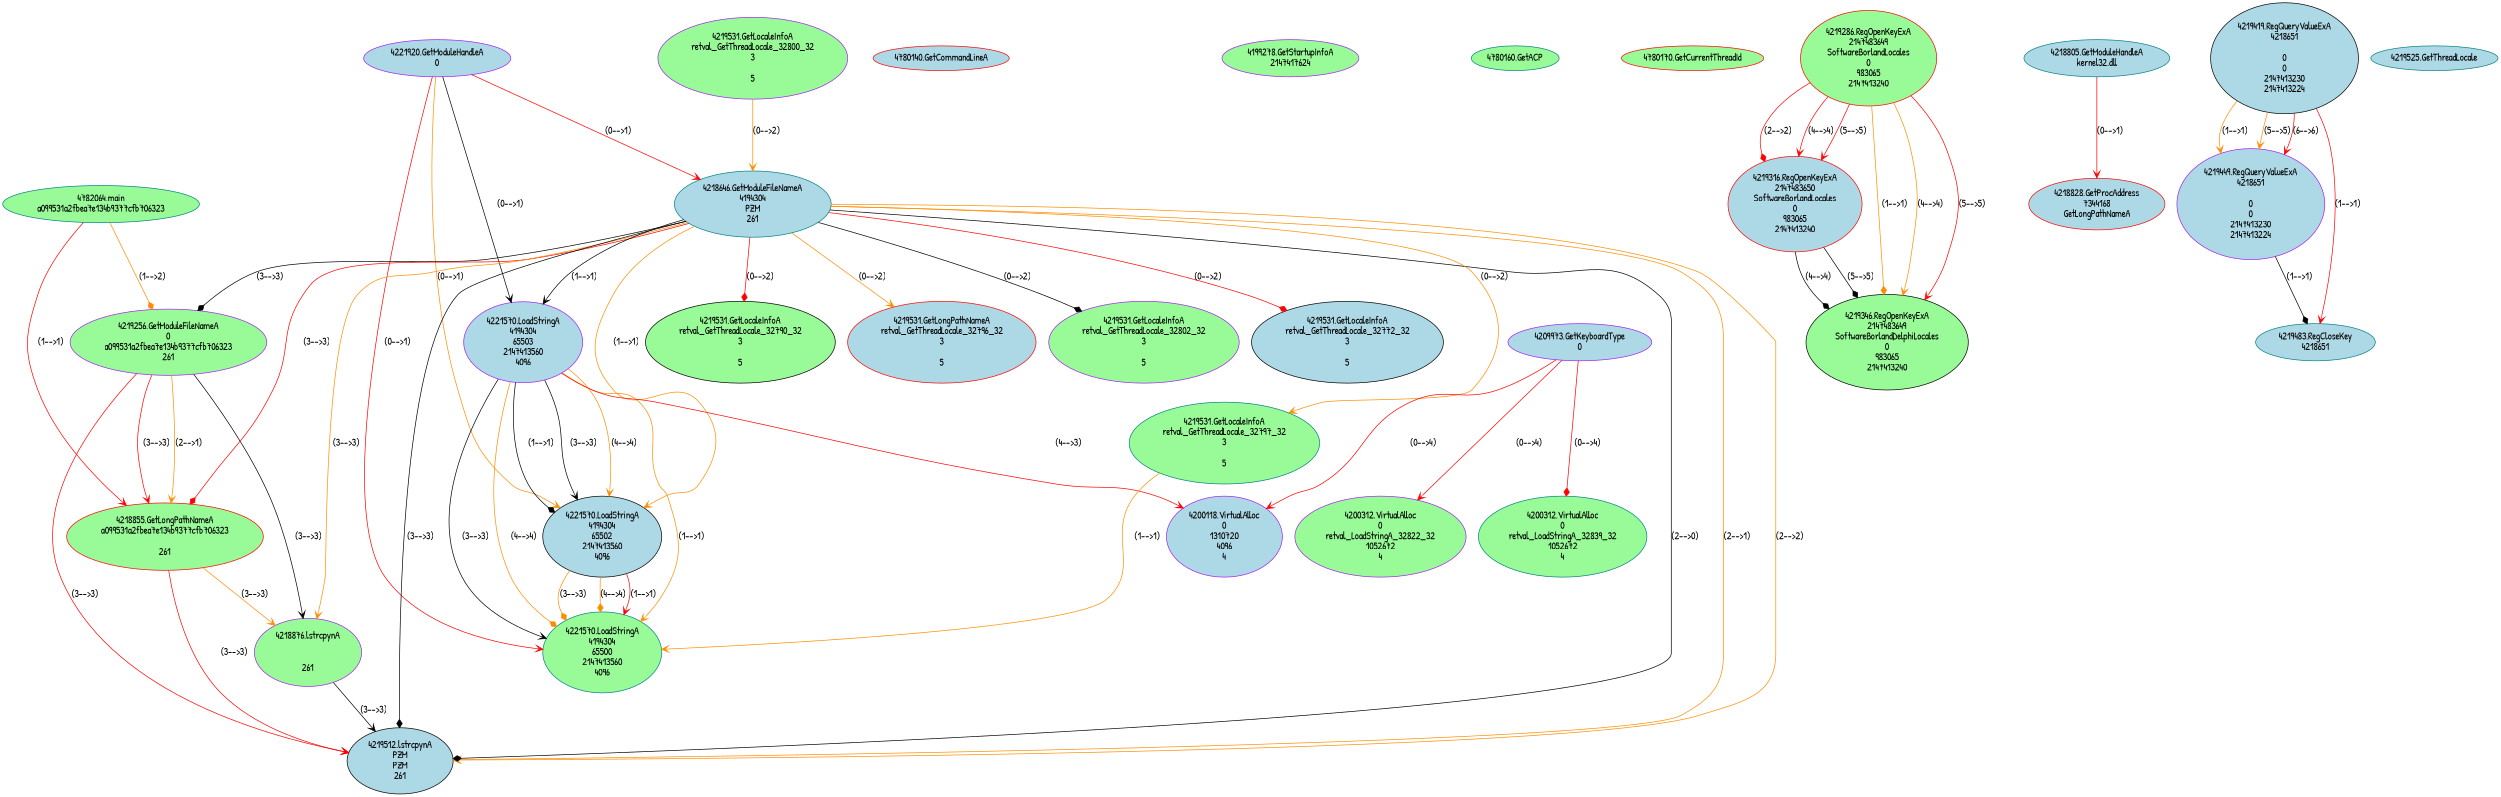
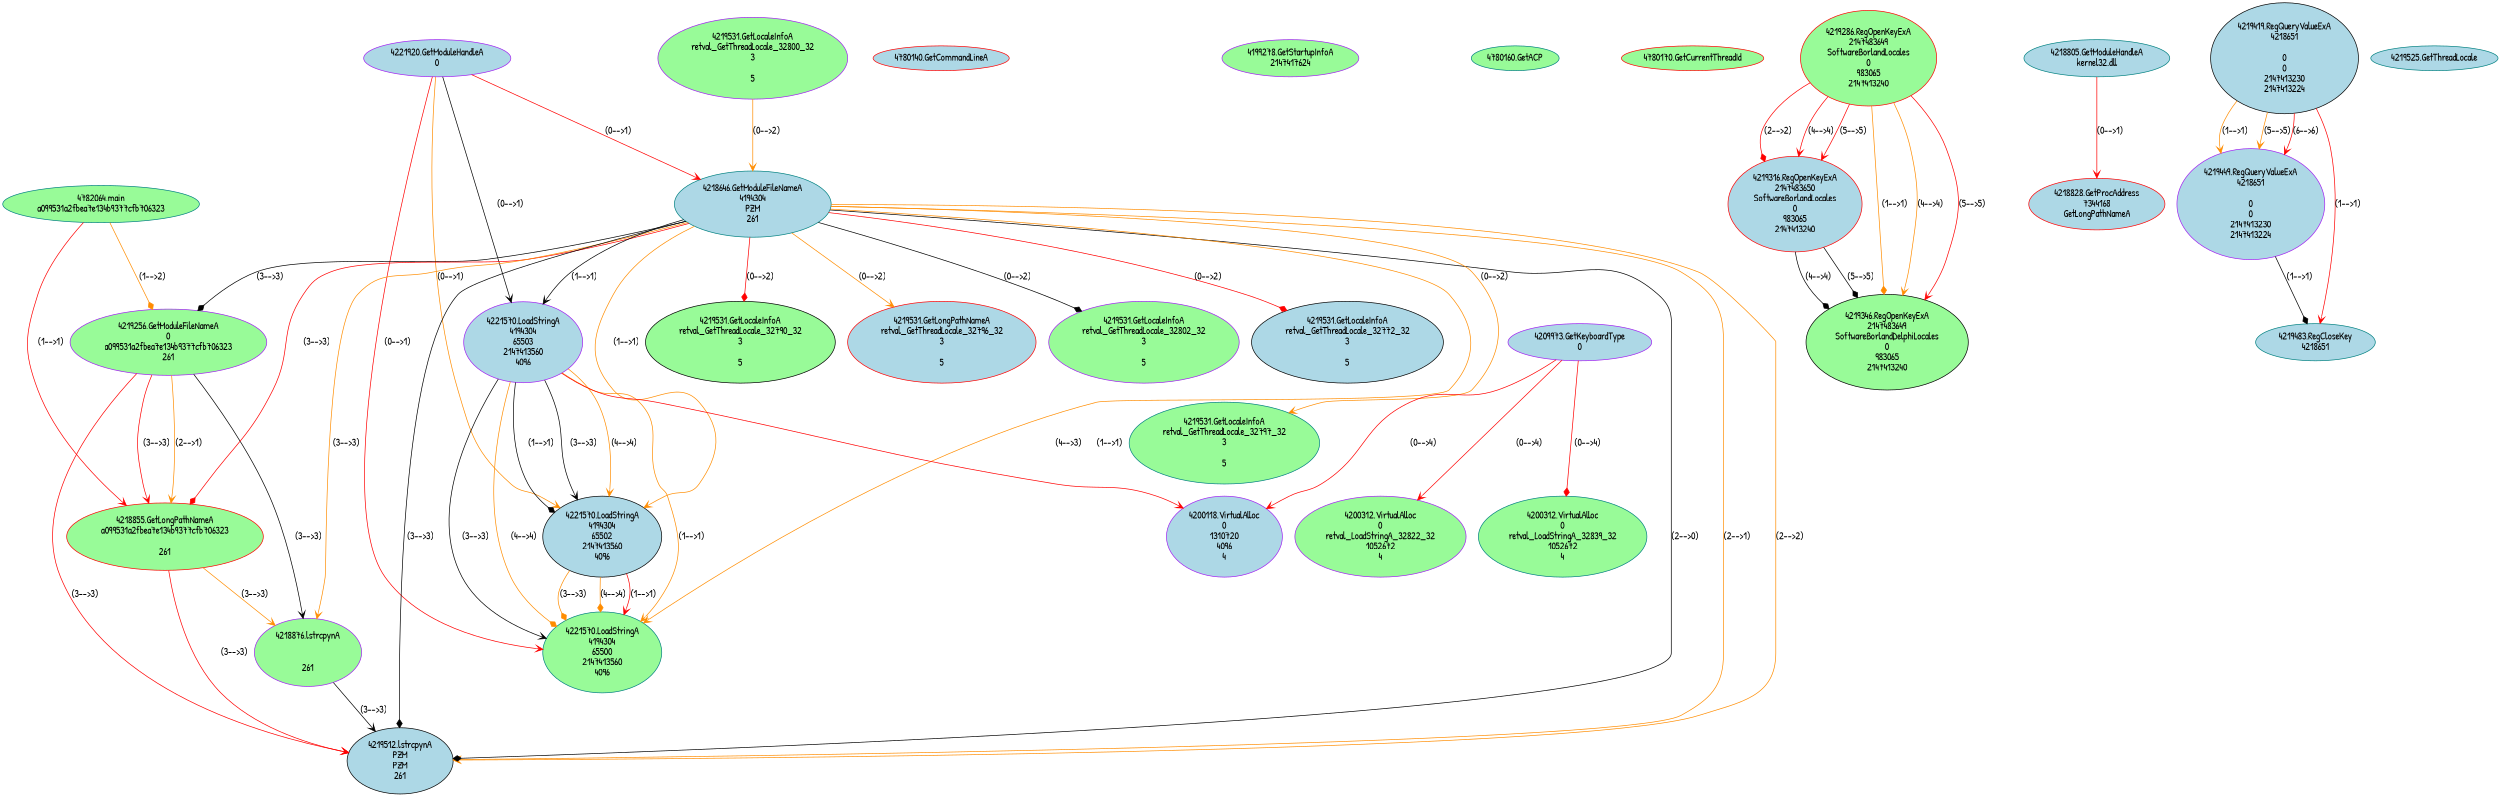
(962, 629) -> (1462, 374)
